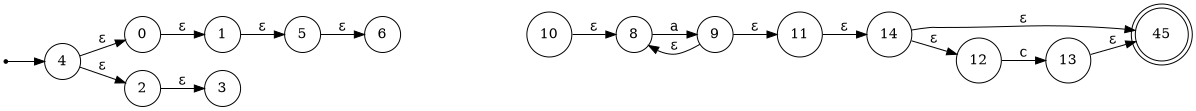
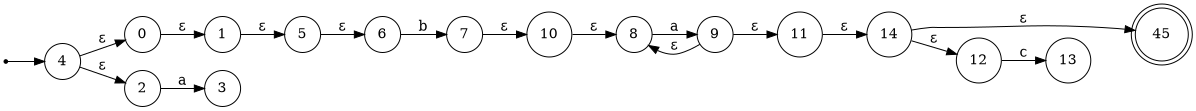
none -> (465, 34)
(1108, 49) -> none
(183, 81) -> (183, 81)
